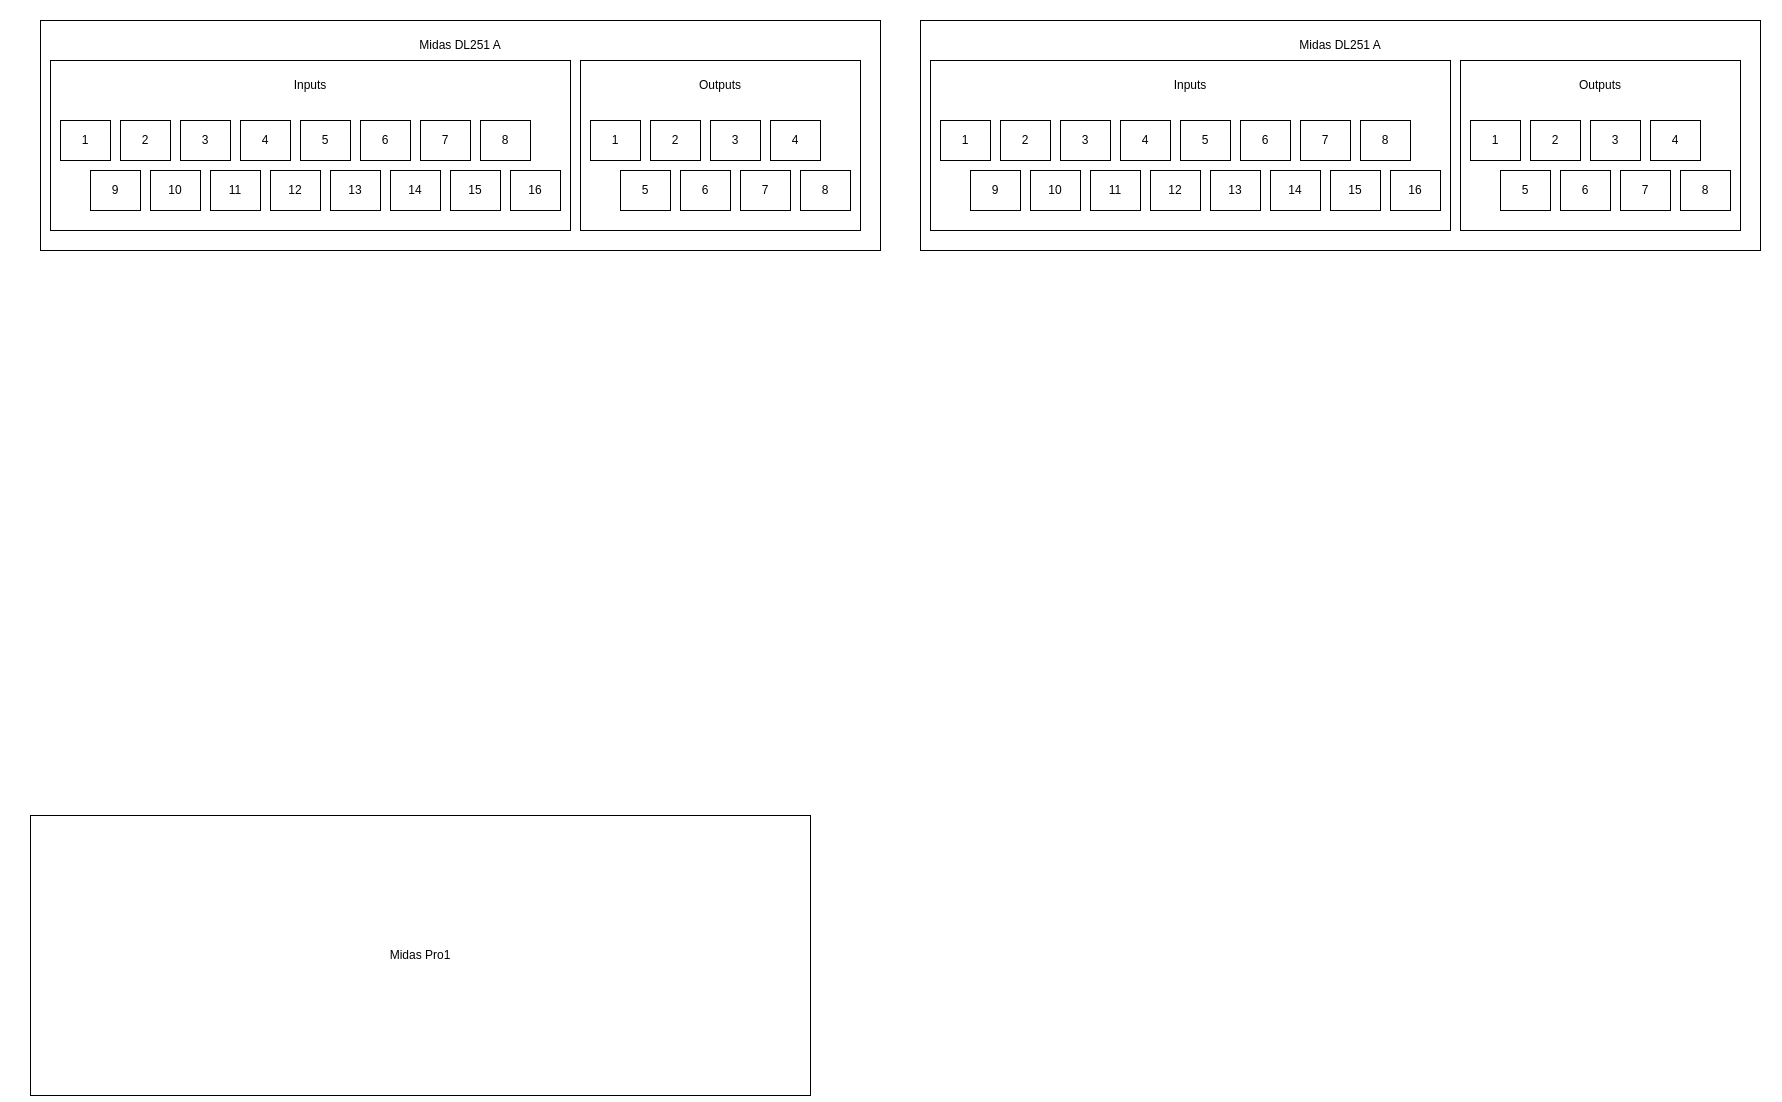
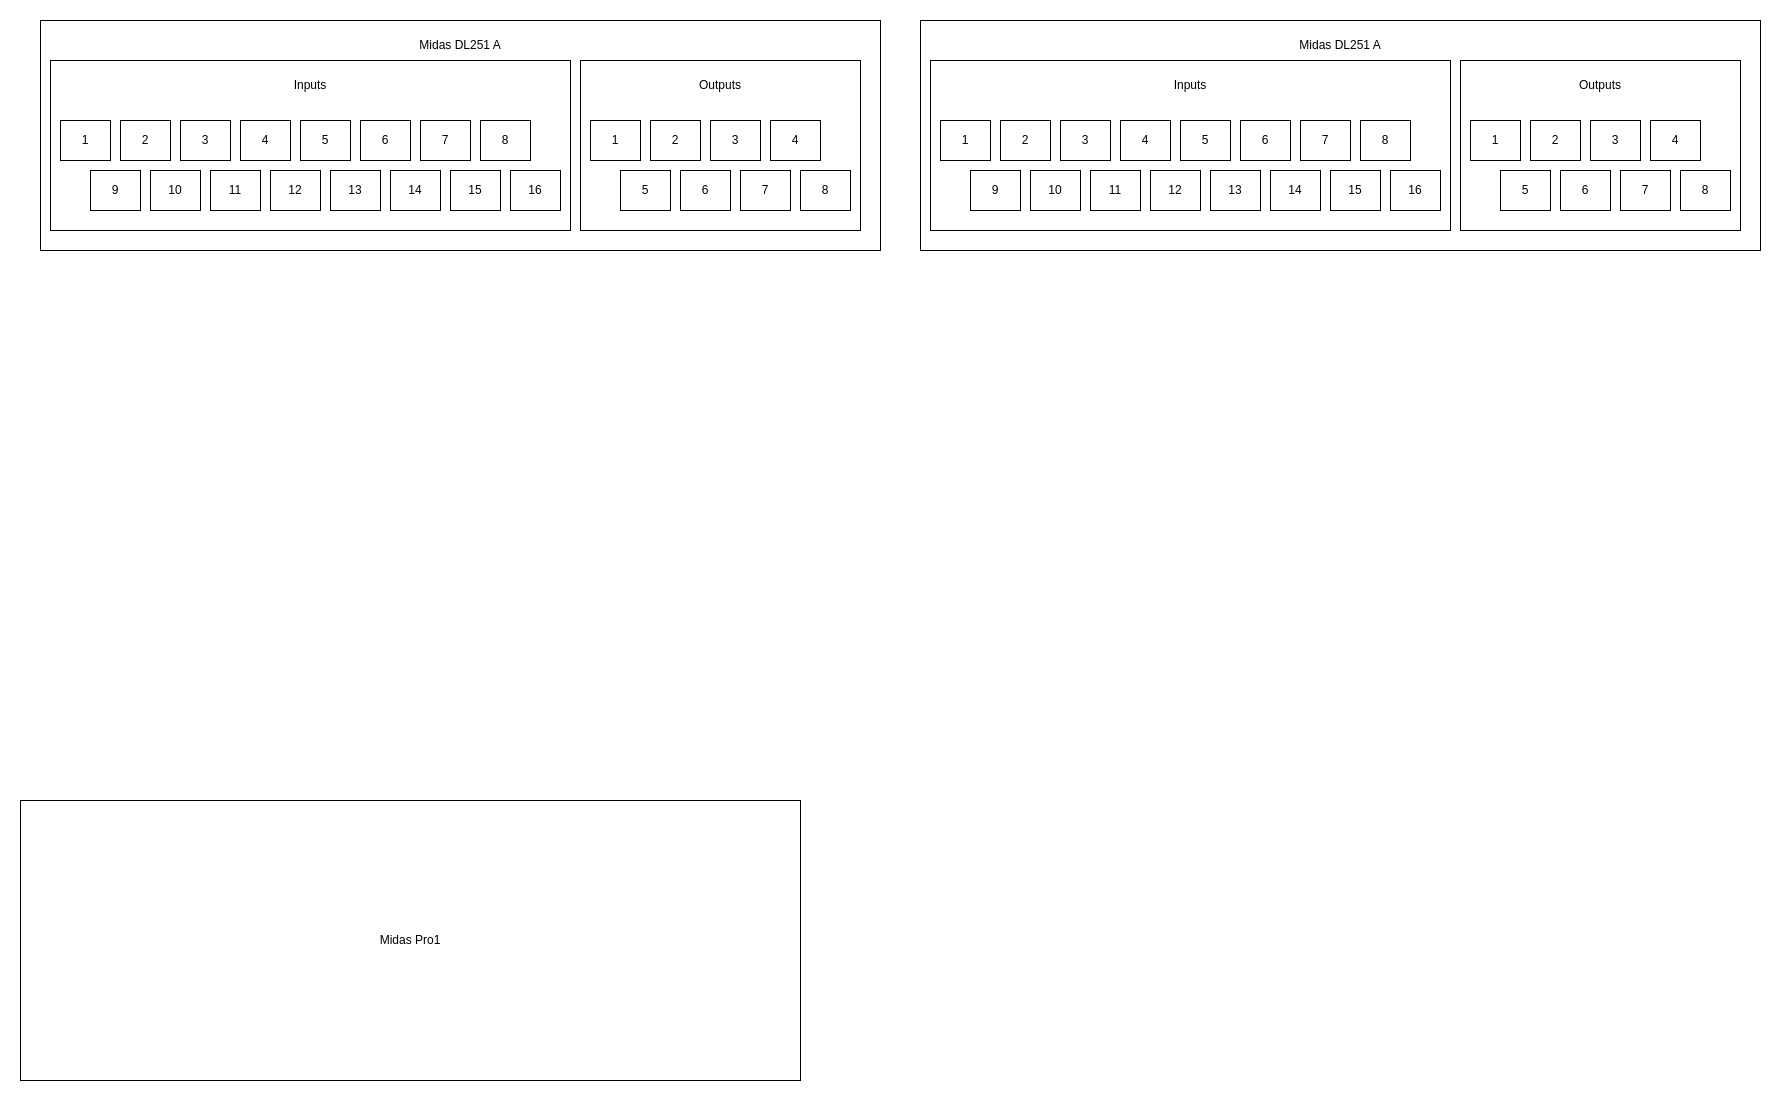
(421, 956) -> (411, 941)
